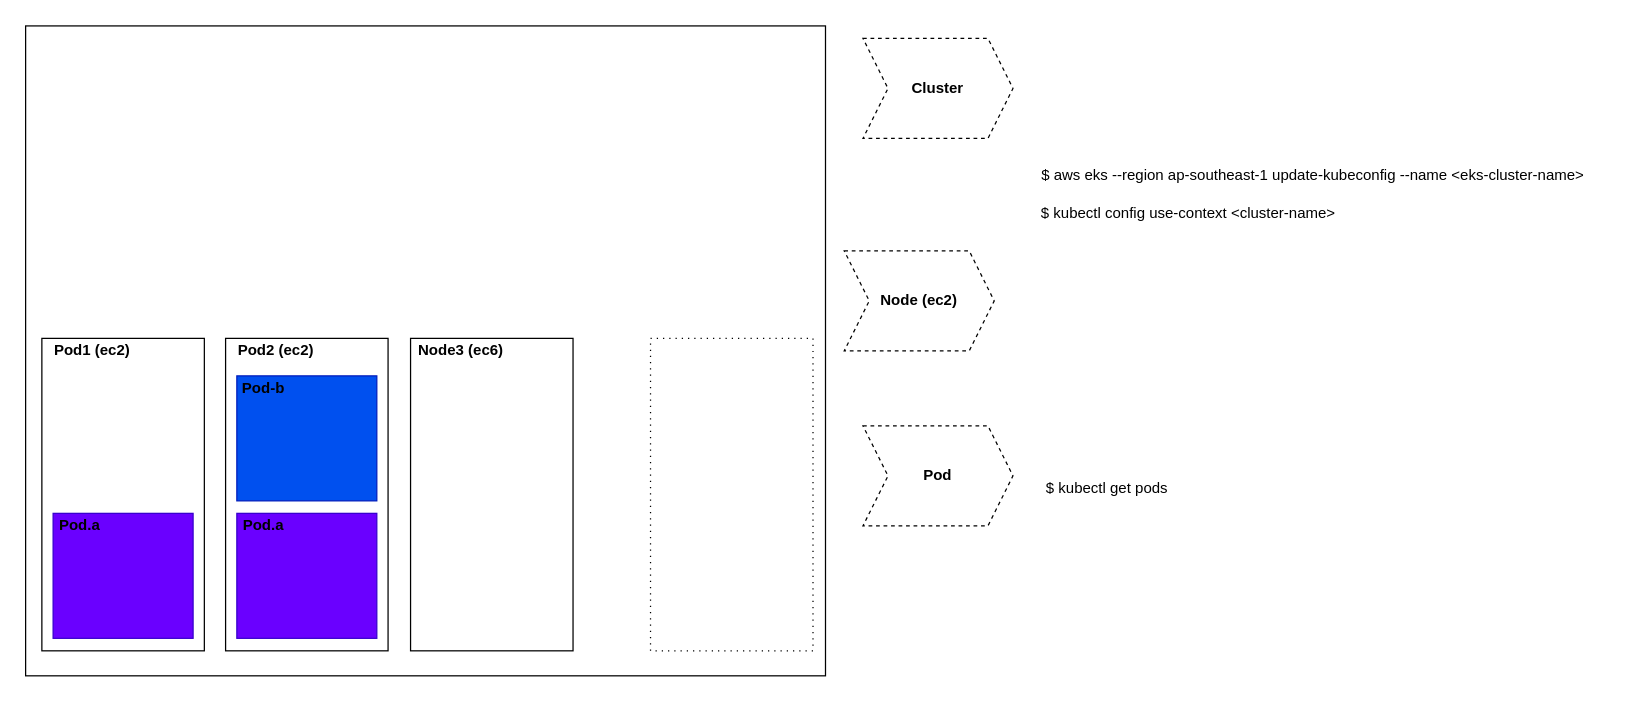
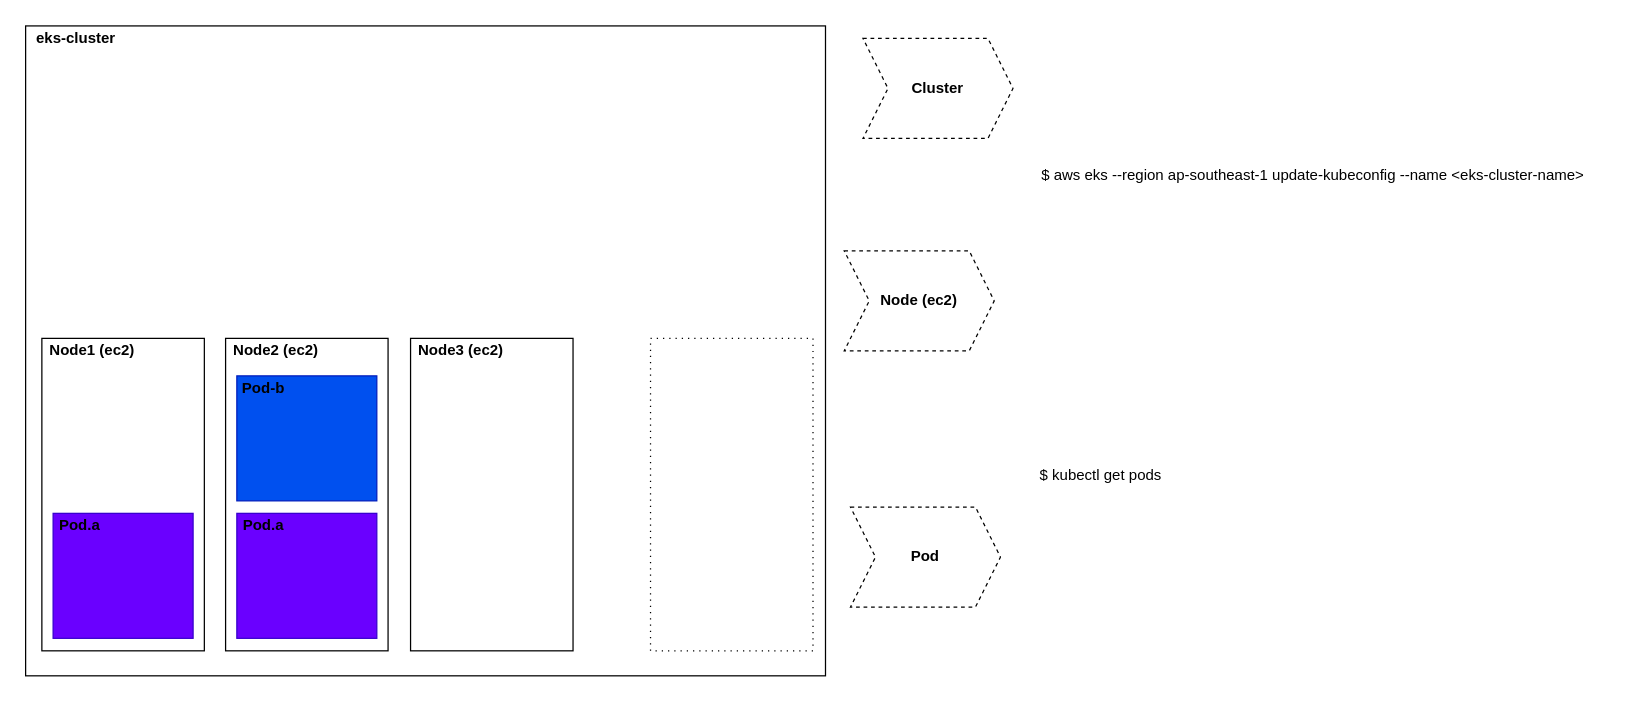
none -> (76, 38)
(1188, 213) -> none
(93, 351) -> (93, 351)
(276, 351) -> (276, 351)
(461, 351) -> (461, 351)
(938, 476) -> (926, 557)
(1107, 488) -> (1101, 476)
